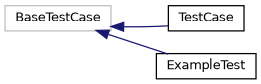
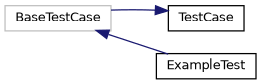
(146, 27) -> (133, 10)
